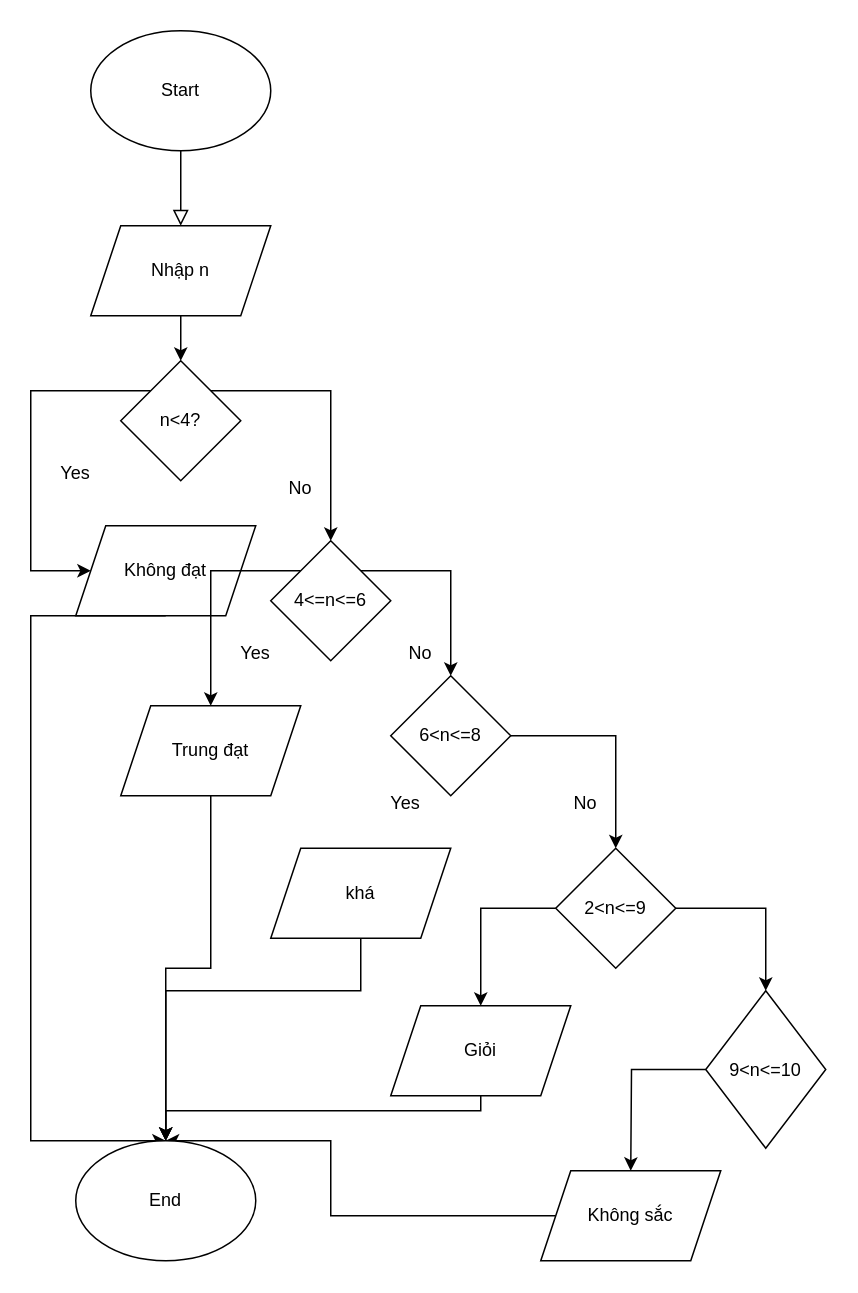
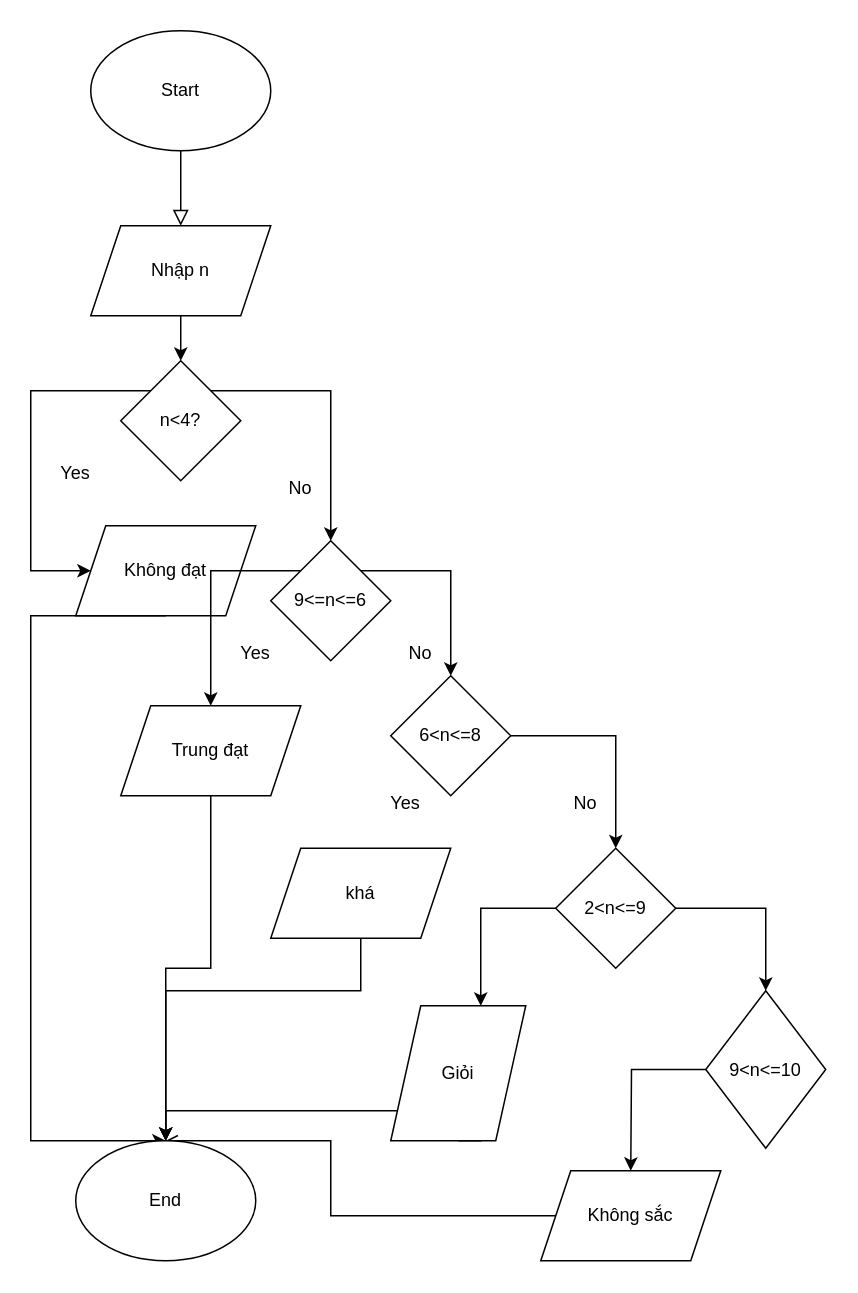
(331, 601) -> (331, 601)
(481, 1051) -> (458, 1073)
(177, 1141) -> (174, 1141)
